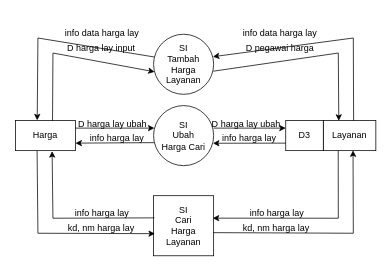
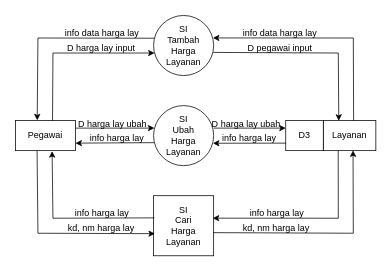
(280, 48) -> (280, 48)
(183, 64) -> (183, 45)
(45, 135) -> (45, 135)
(183, 135) -> (183, 135)
